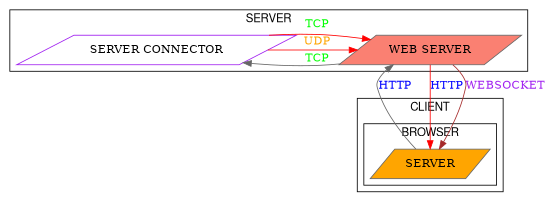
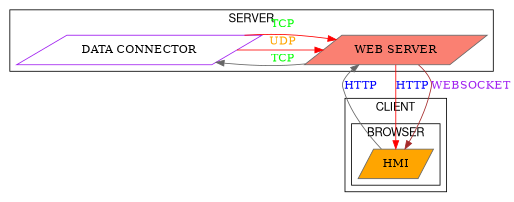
(157, 50) -> (139, 50)
(430, 164) -> (396, 164)
